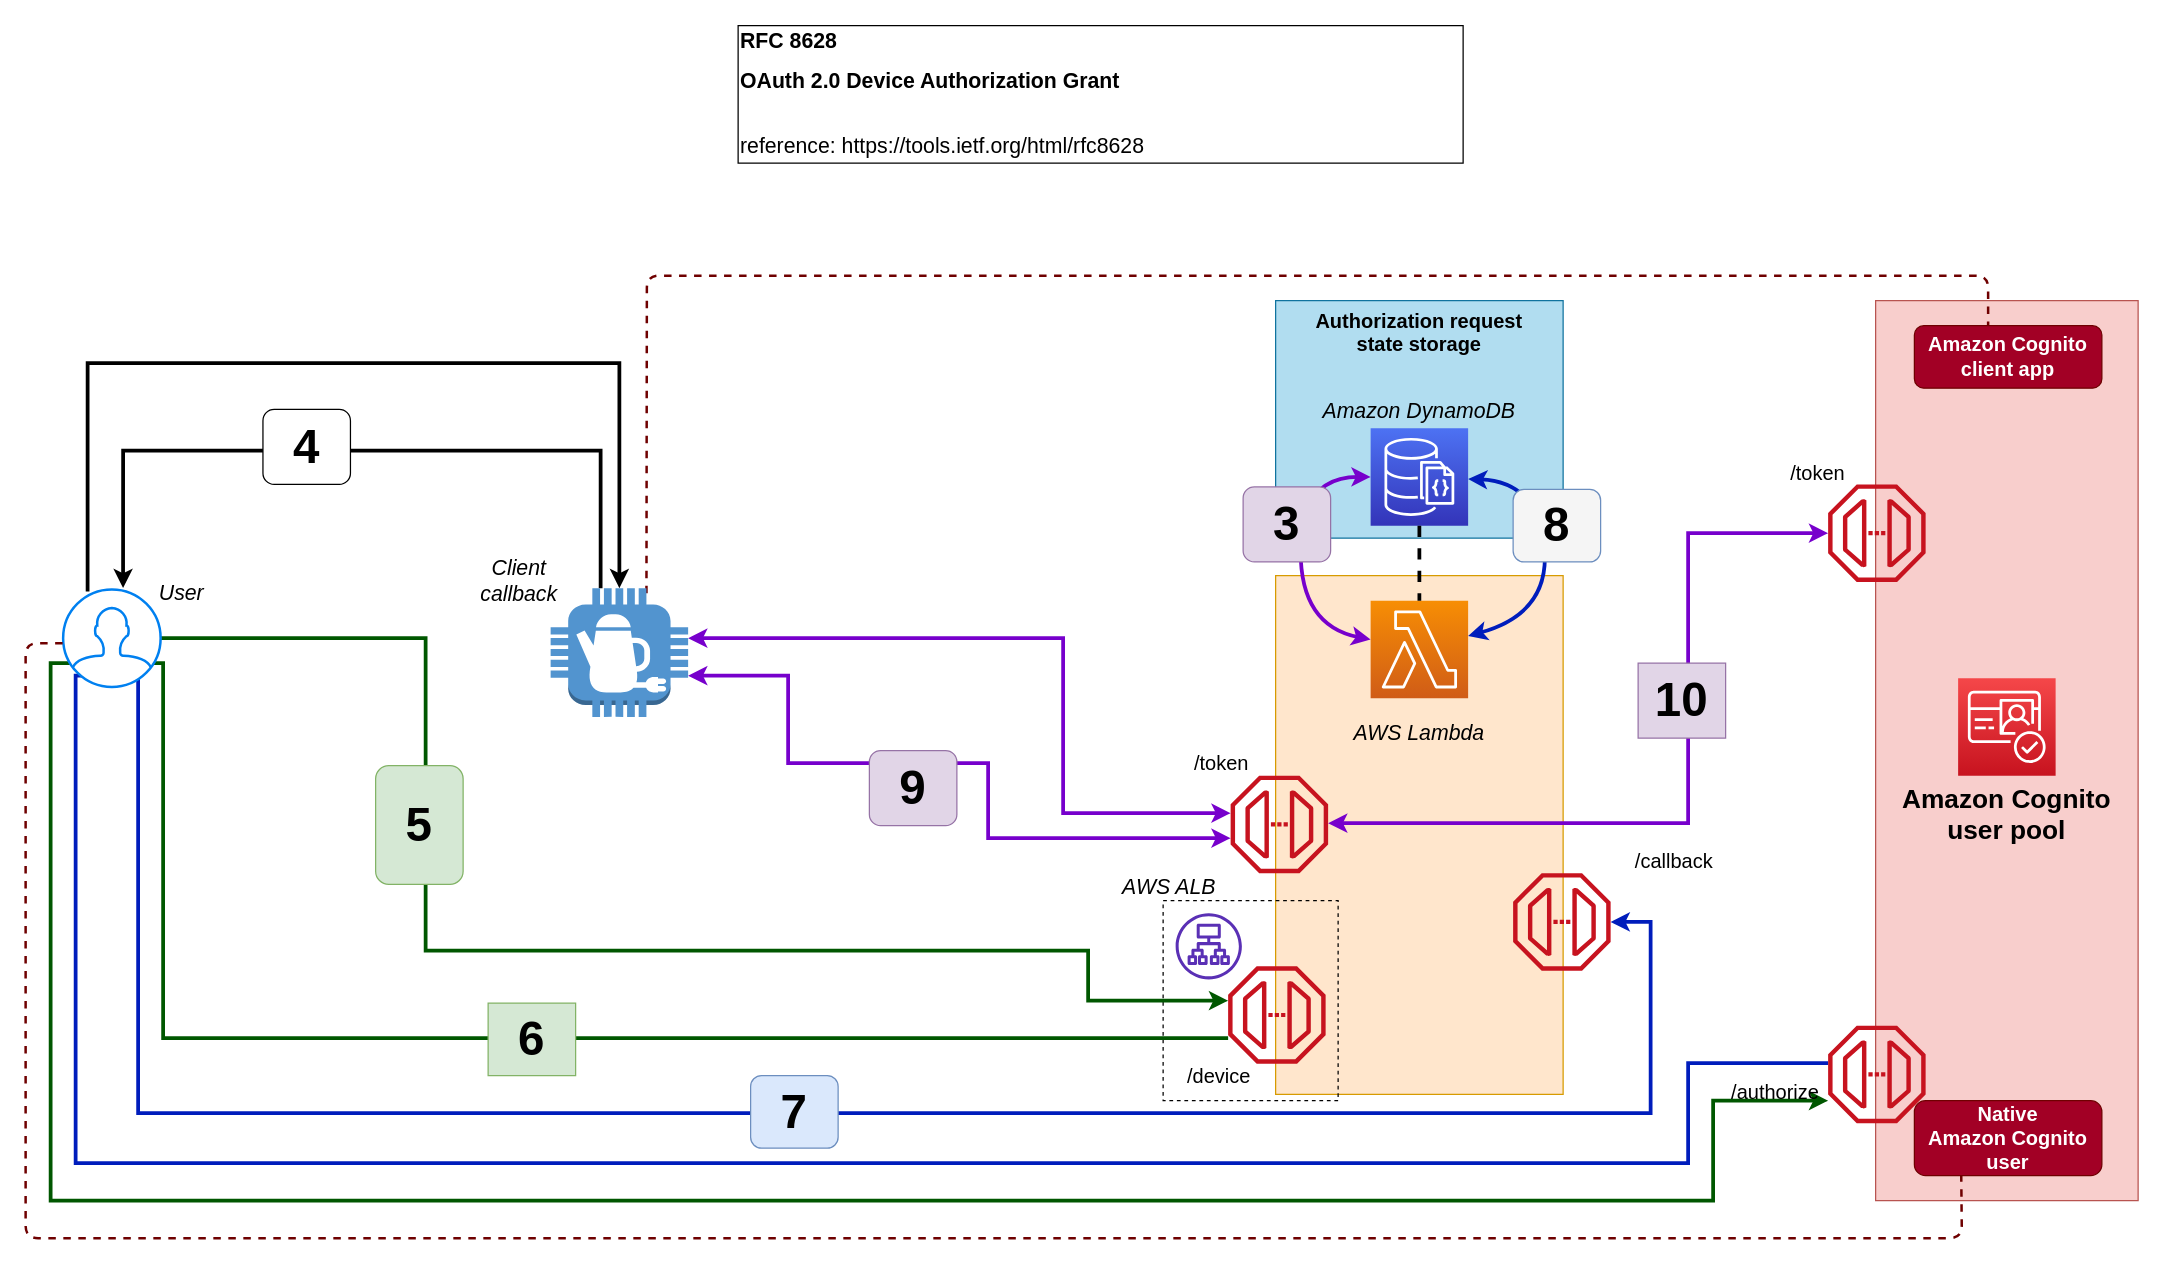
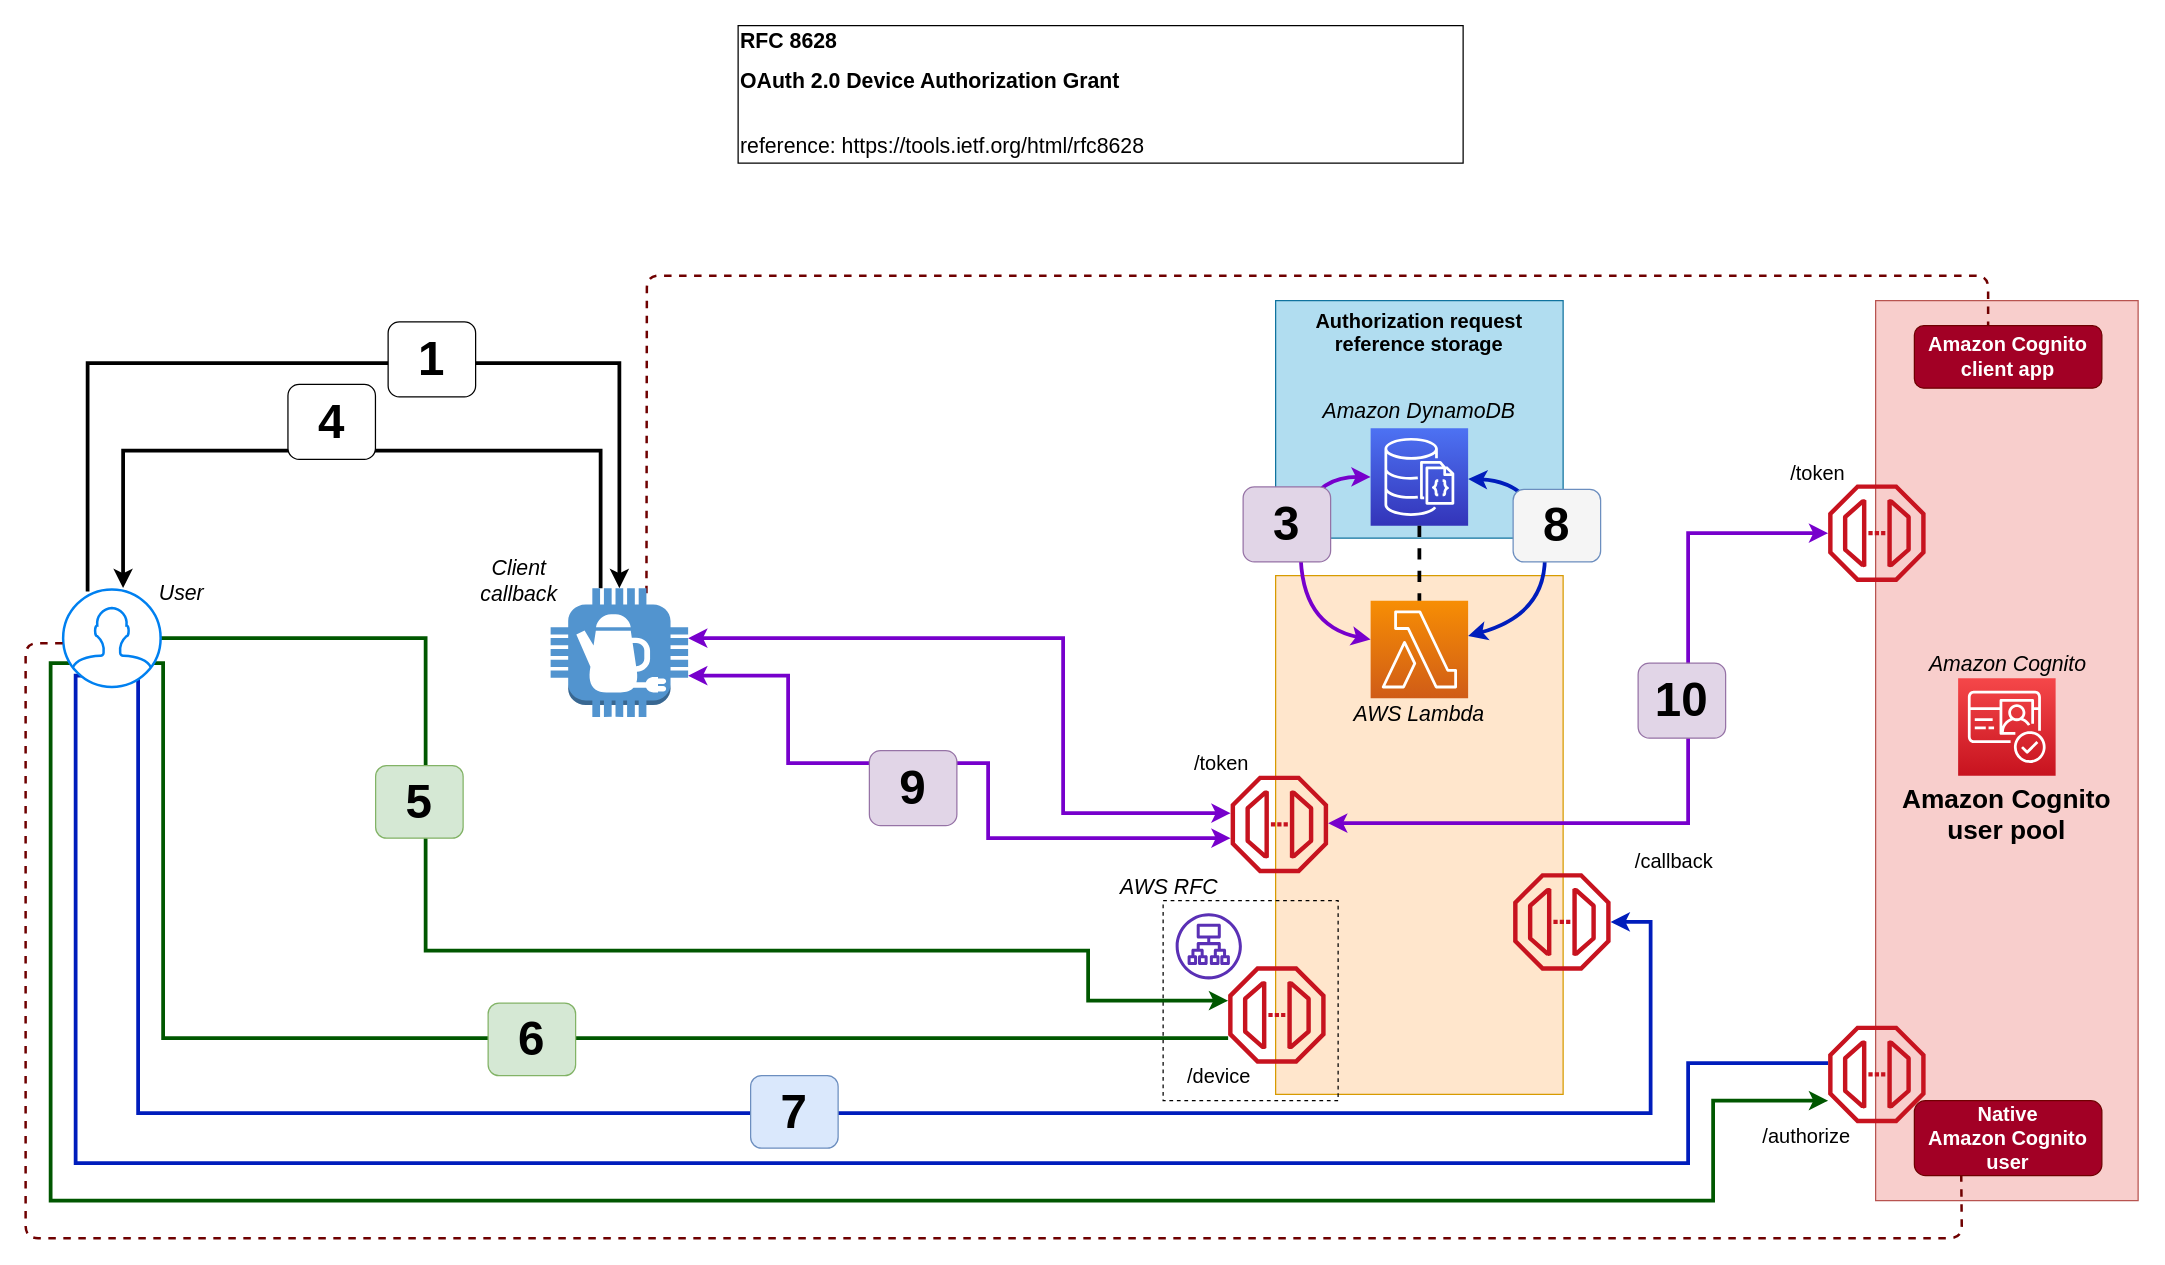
(1419, 333) -> (1419, 333)
none -> (432, 359)
(307, 447) -> (332, 422)
none -> (2008, 666)
(1682, 701) -> (1682, 701)
(1419, 734) -> (1419, 716)
(419, 825) -> (419, 802)
(1169, 888) -> (1169, 888)
(532, 1039) -> (532, 1039)
(1776, 1092) -> (1807, 1136)
